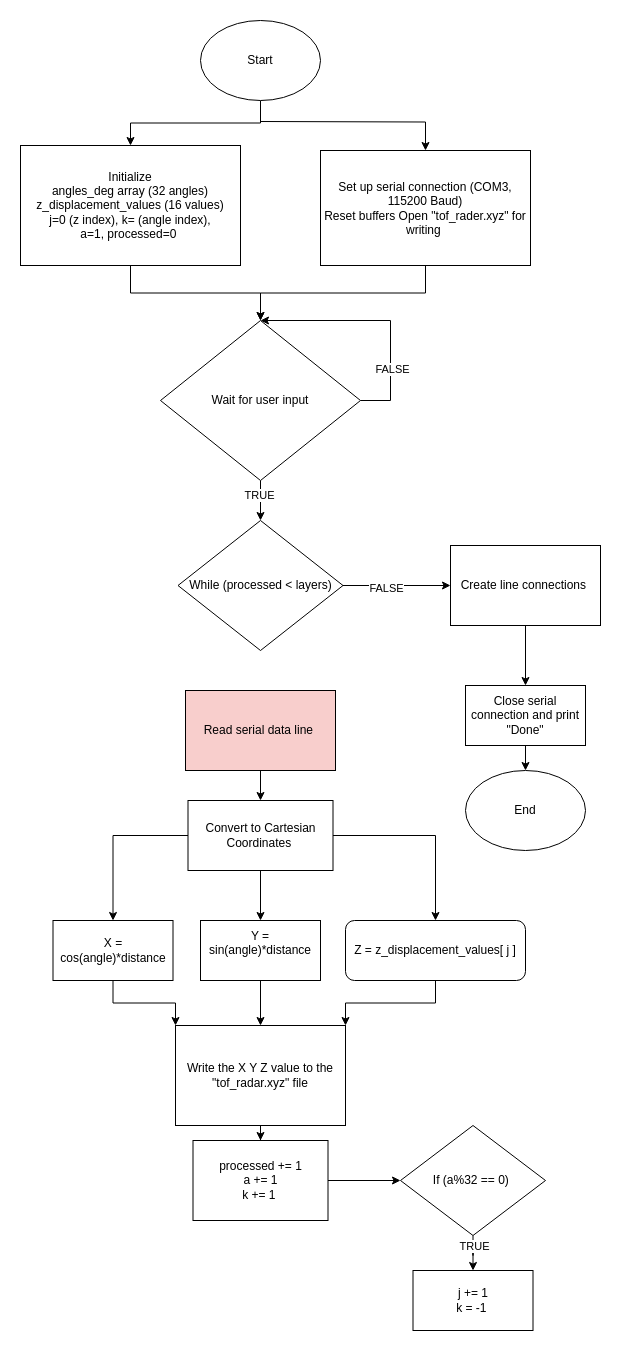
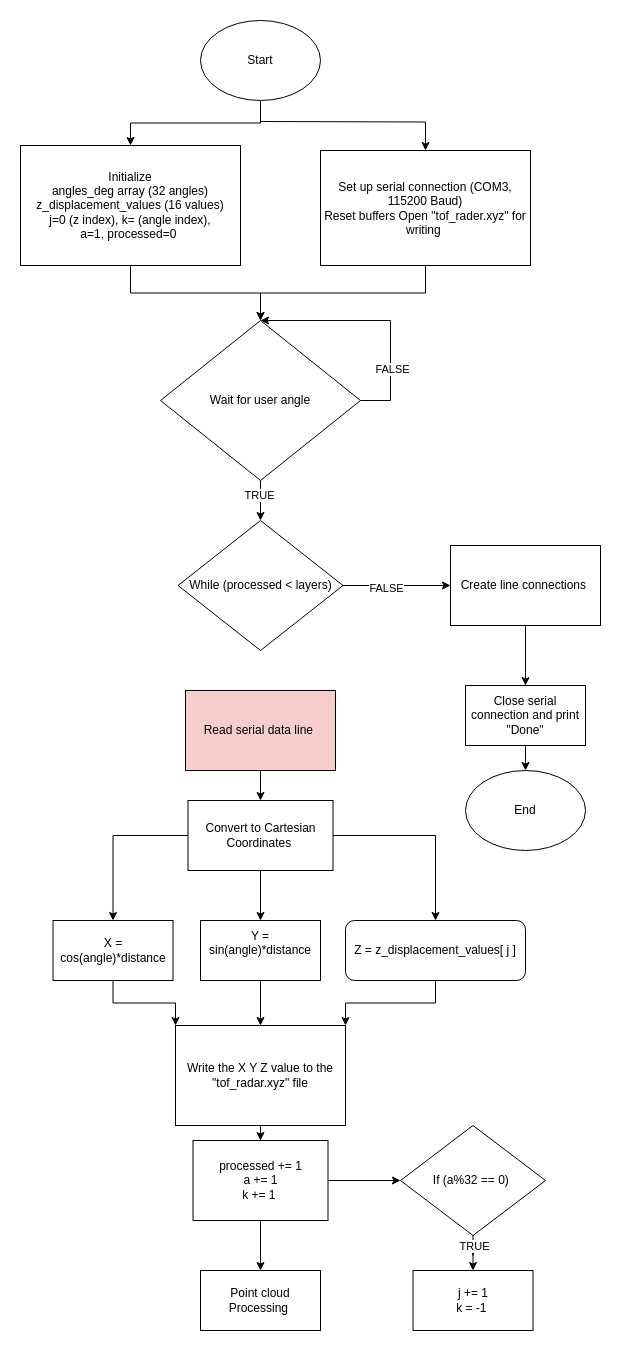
(261, 401) -> (261, 401)
none -> (261, 1242)
none -> (261, 1301)
